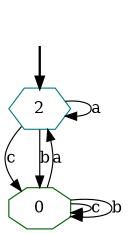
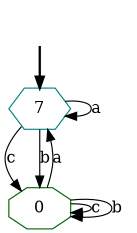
(40, 109) -> (40, 109)
